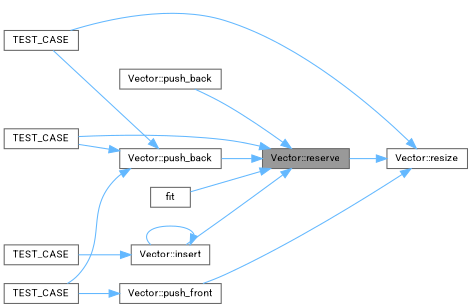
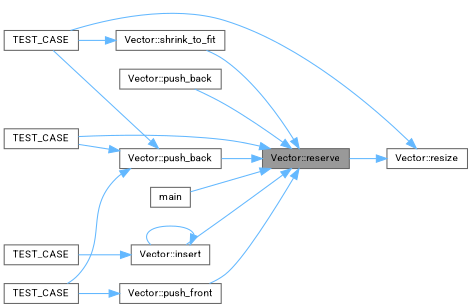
none -> (170, 40)
(170, 197) -> (170, 197)
(305, 233) -> (257, 236)
